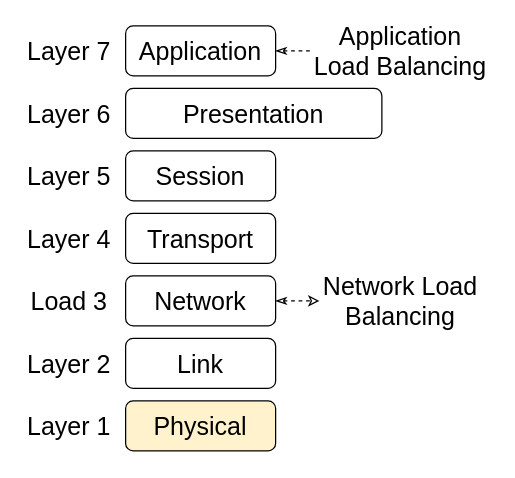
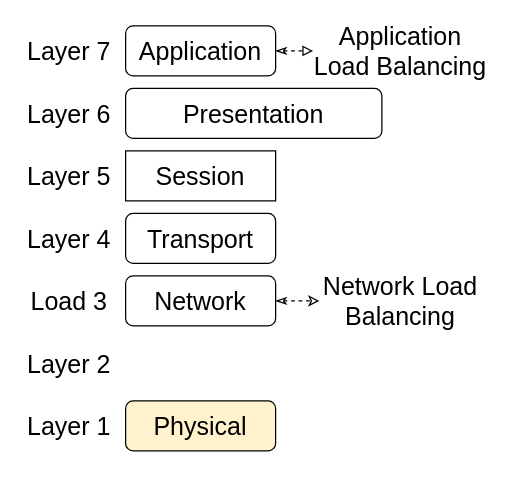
(306, 51) -> (301, 51)
(201, 176) -> (201, 176)
(201, 363) -> none
